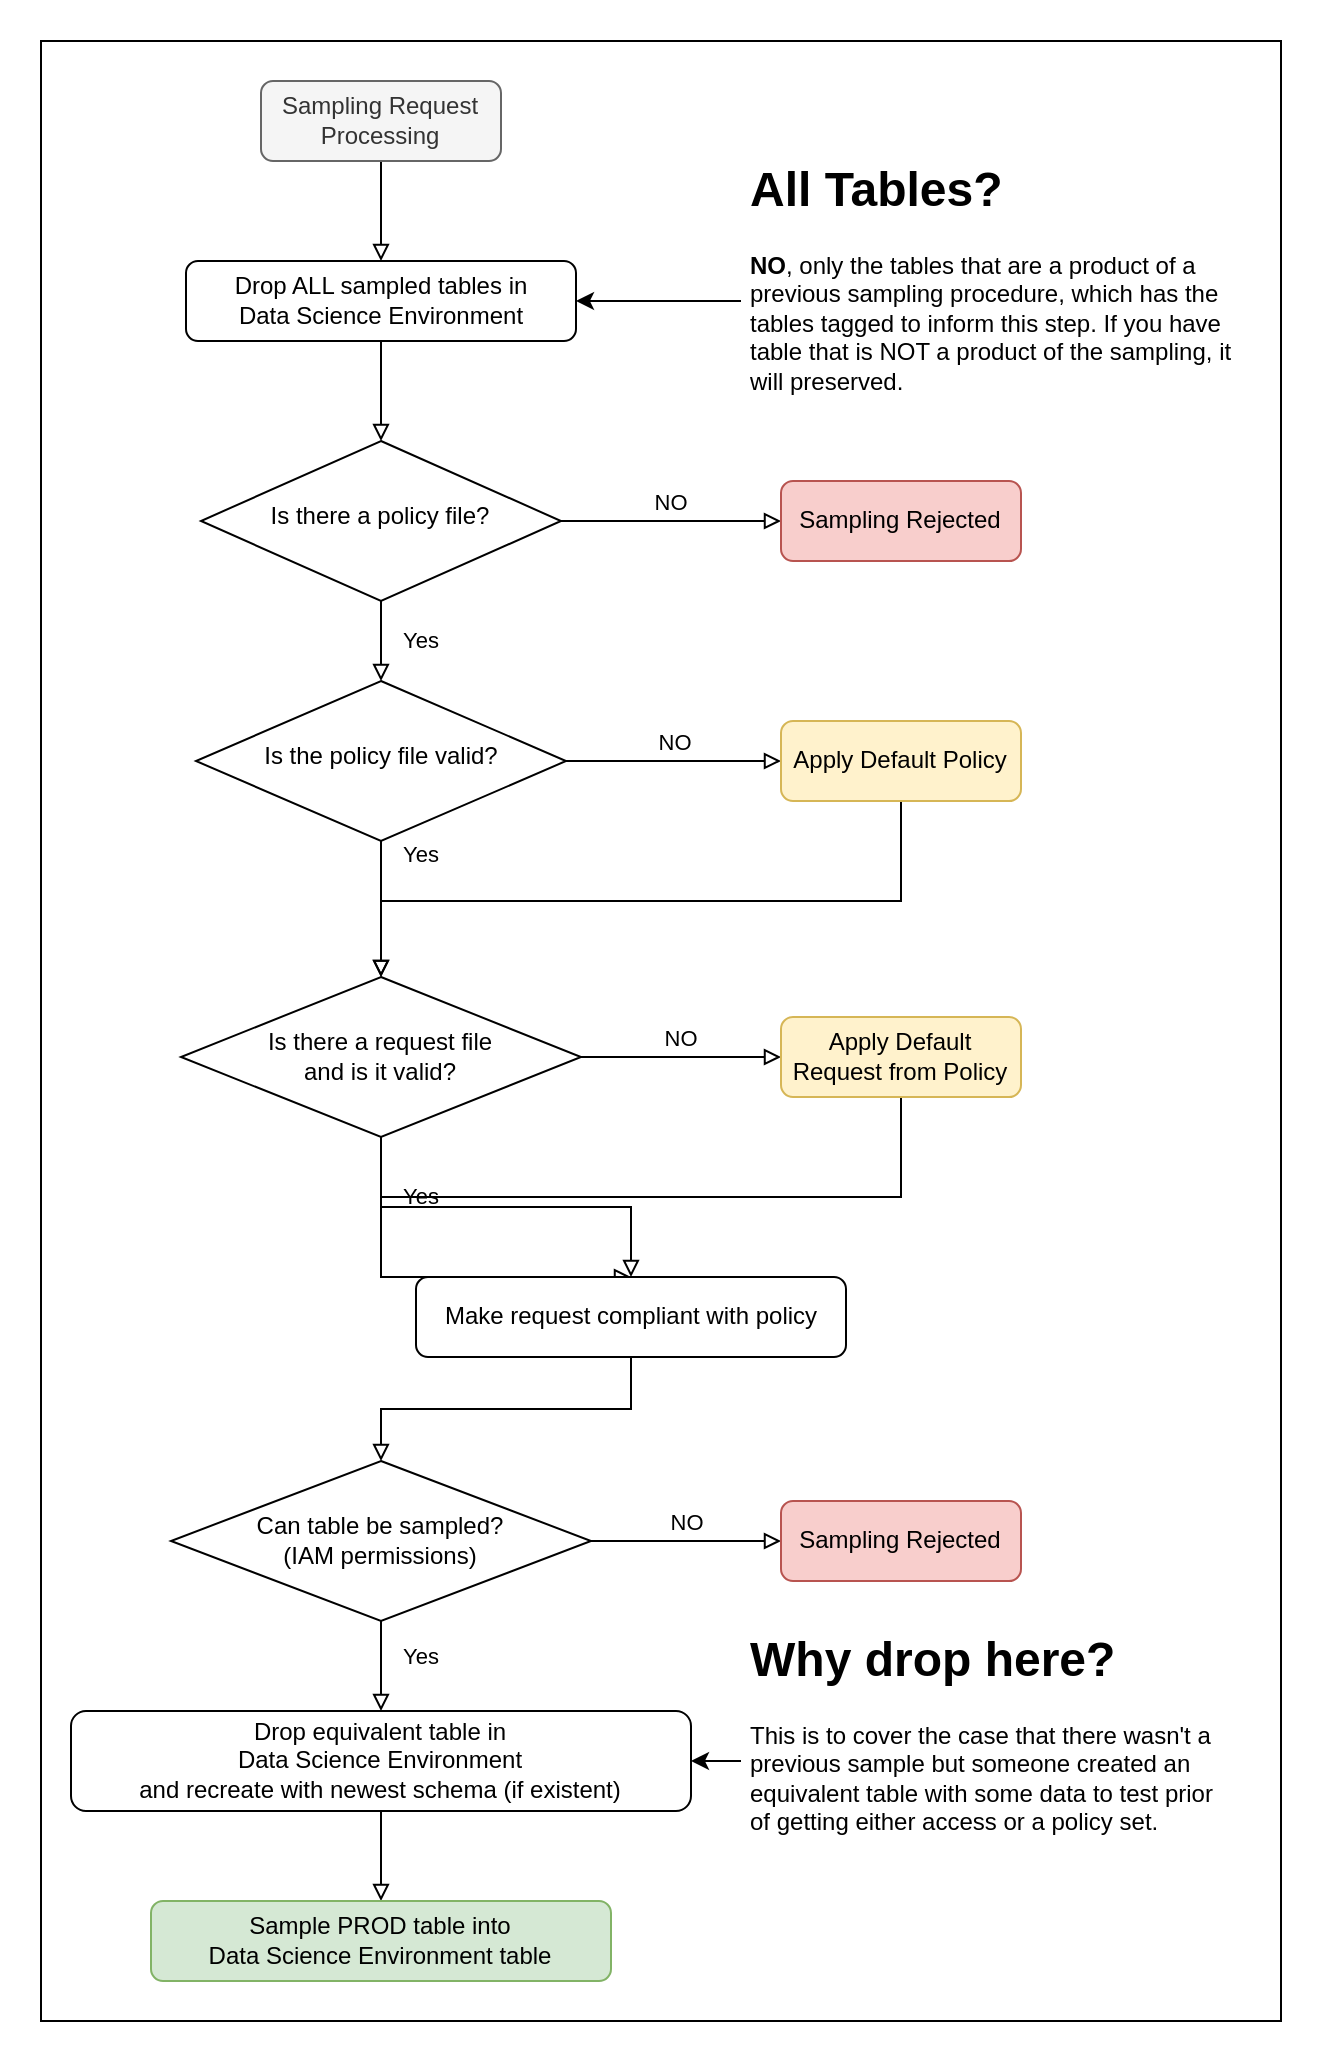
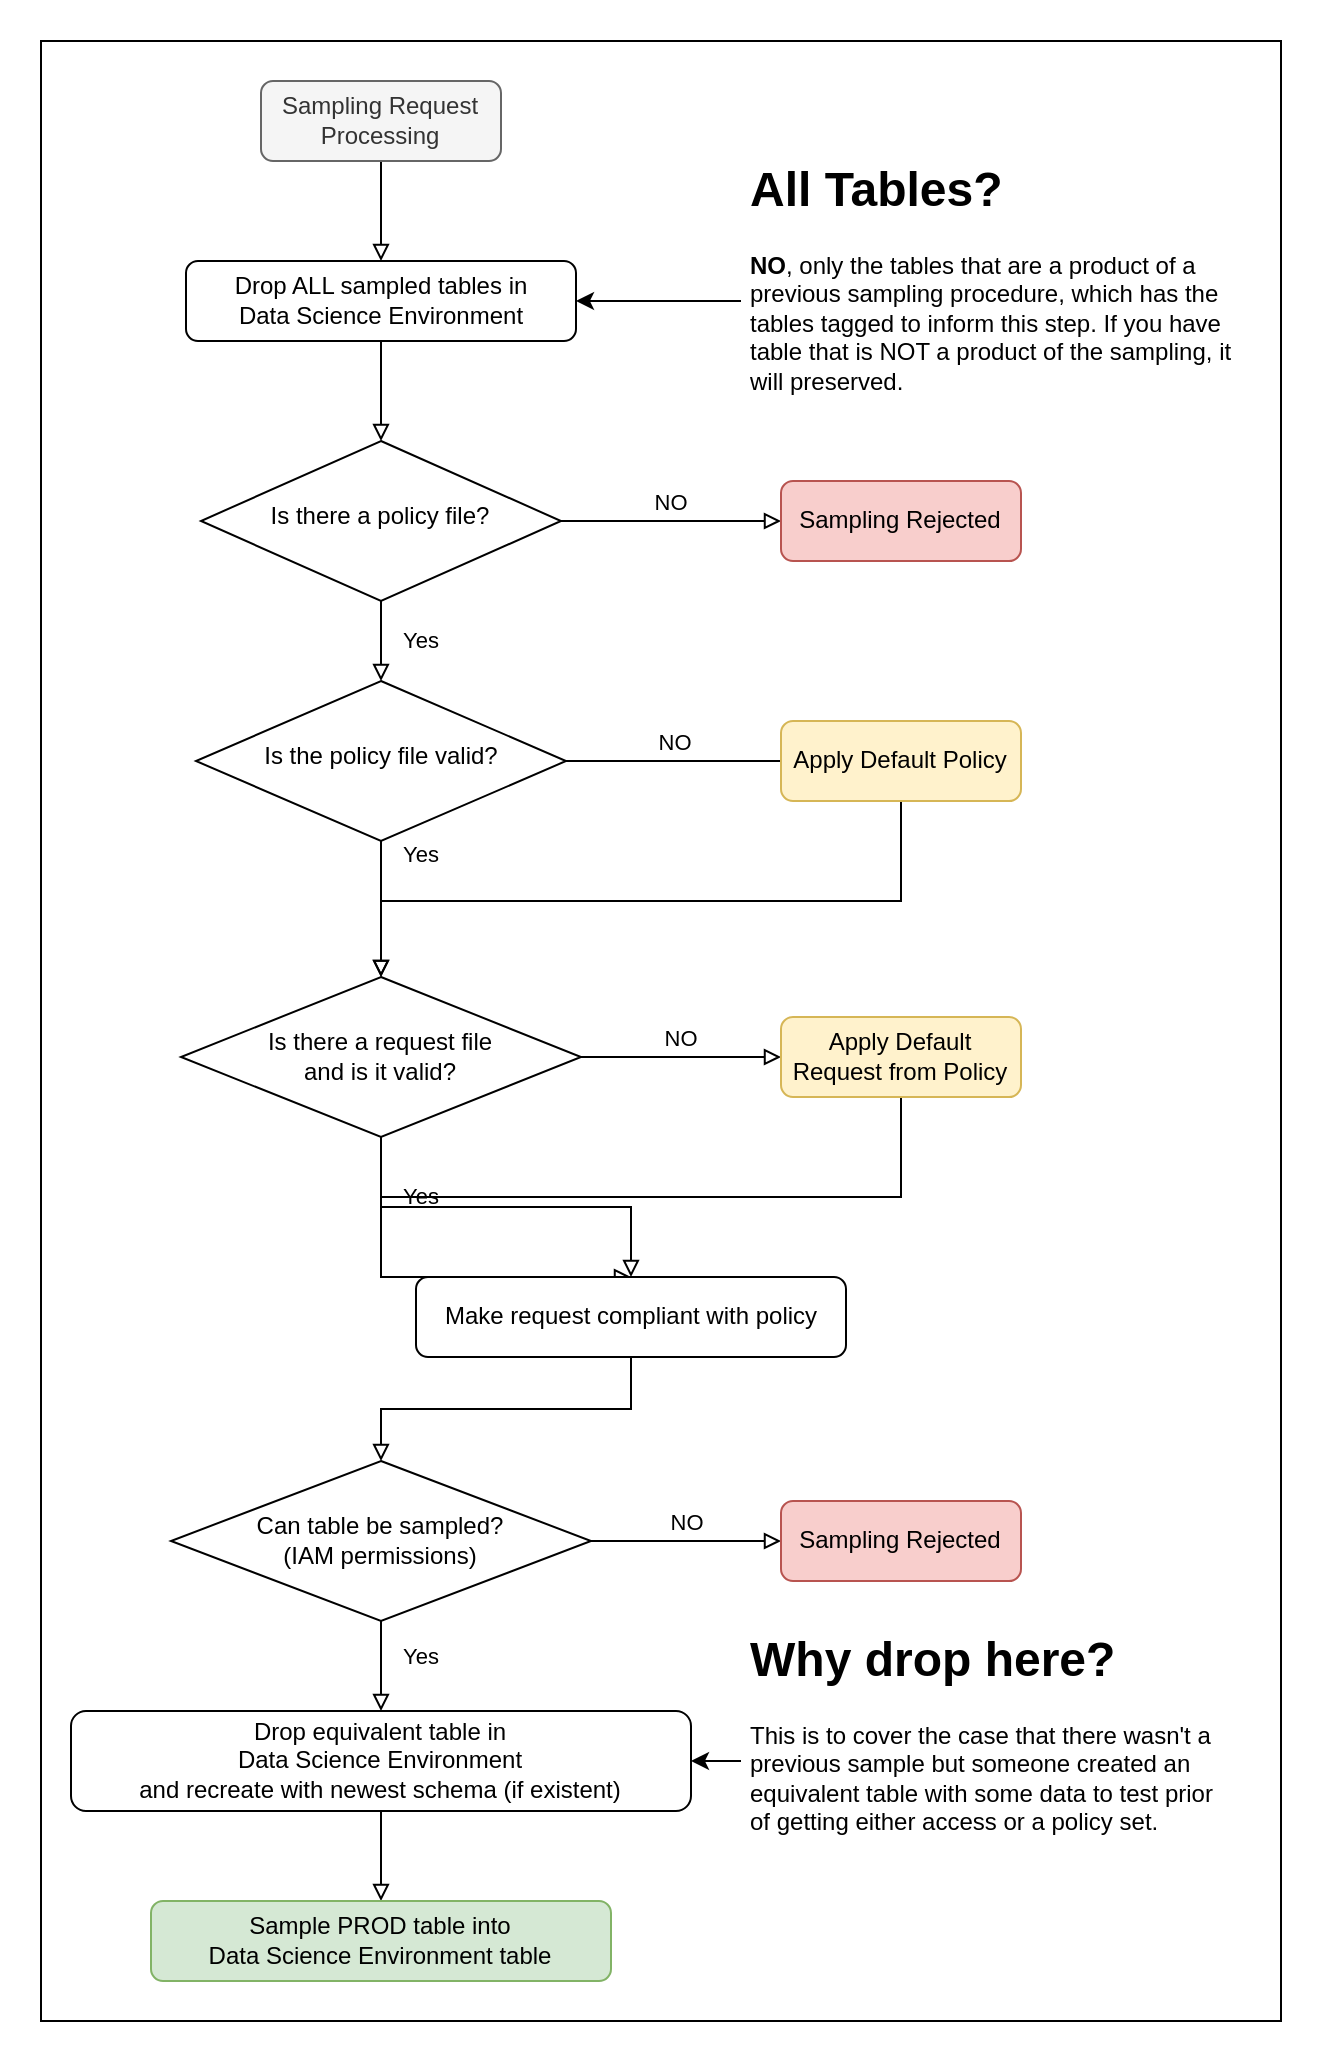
(763, 761) -> (770, 761)
